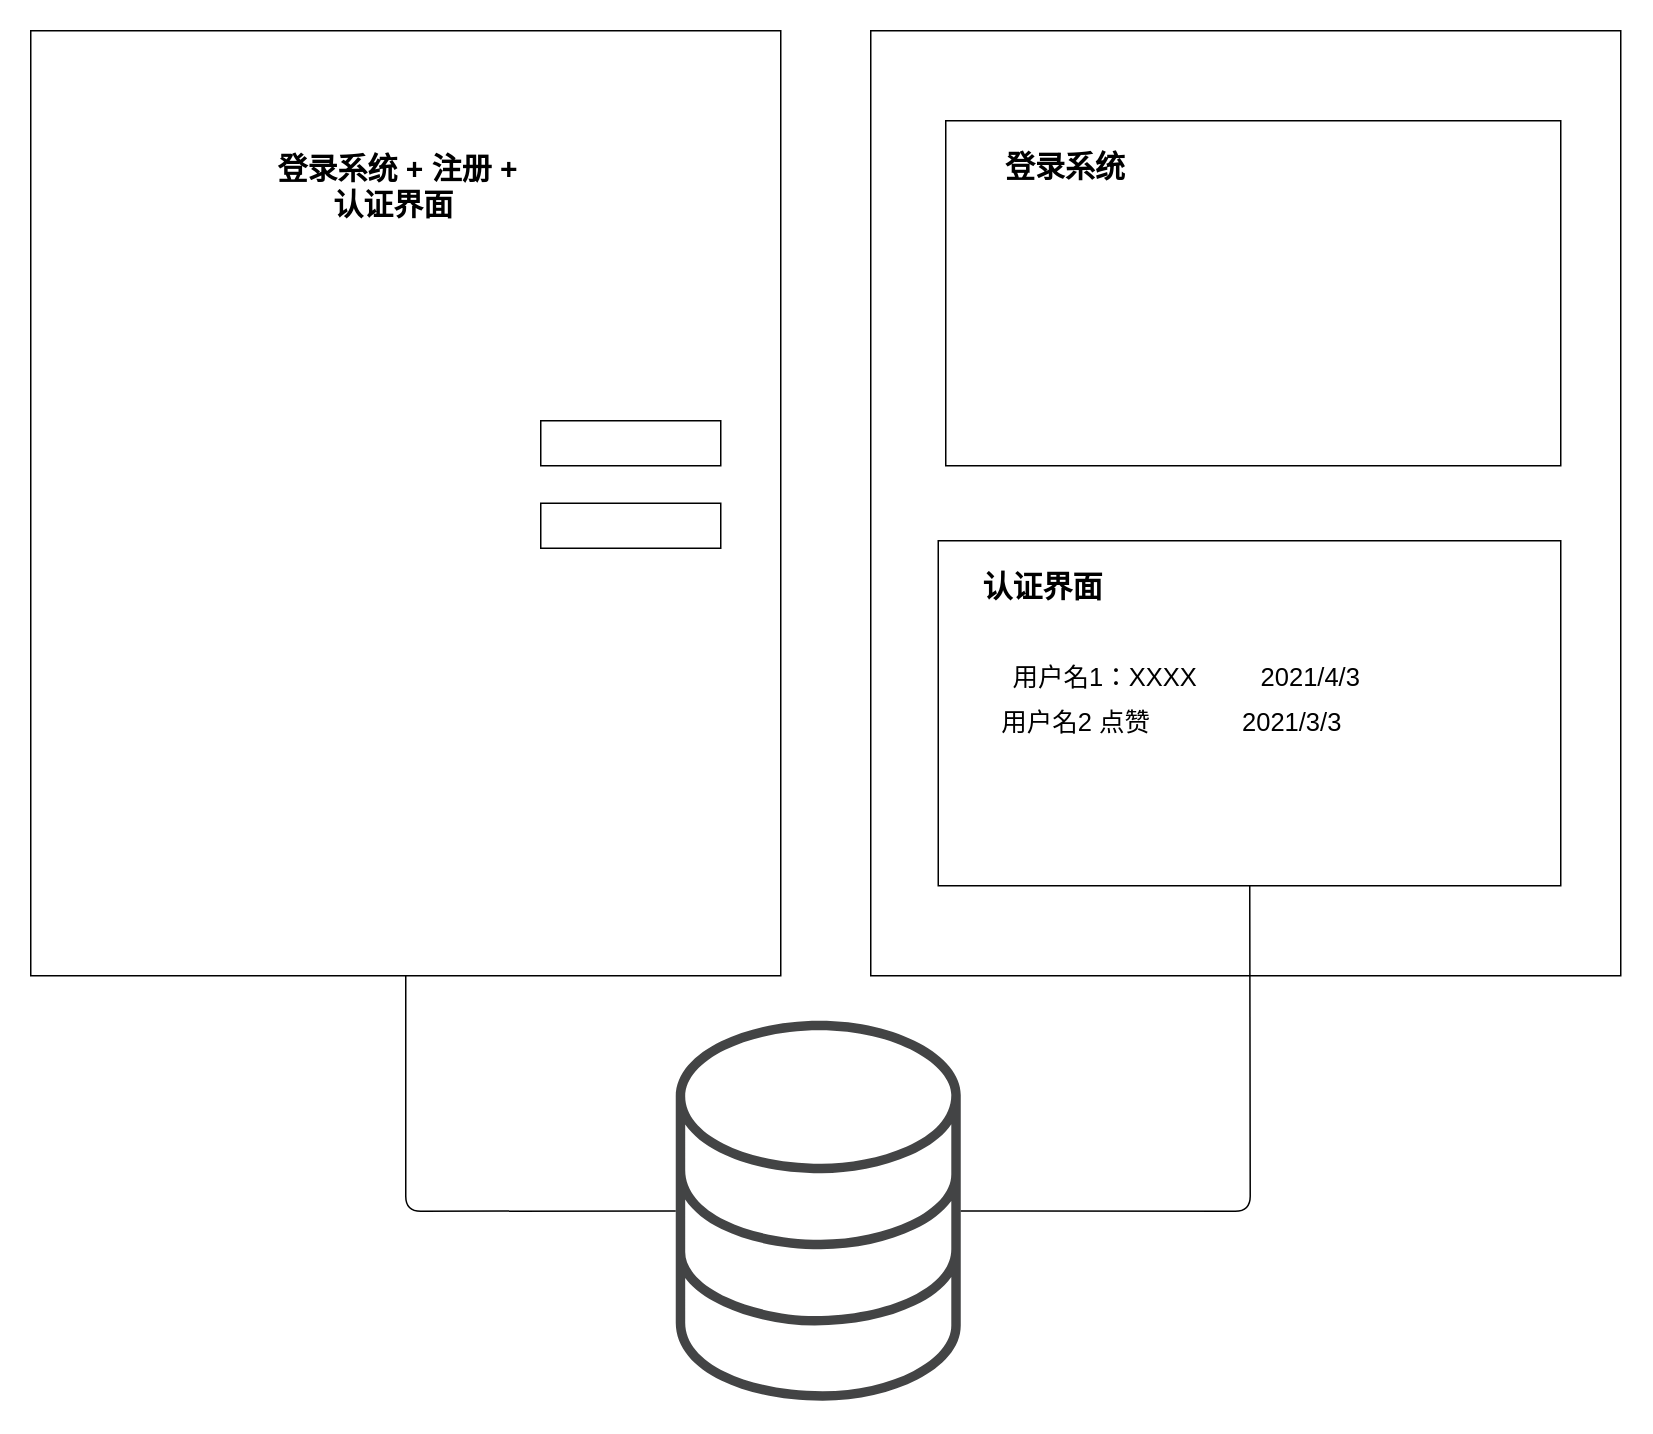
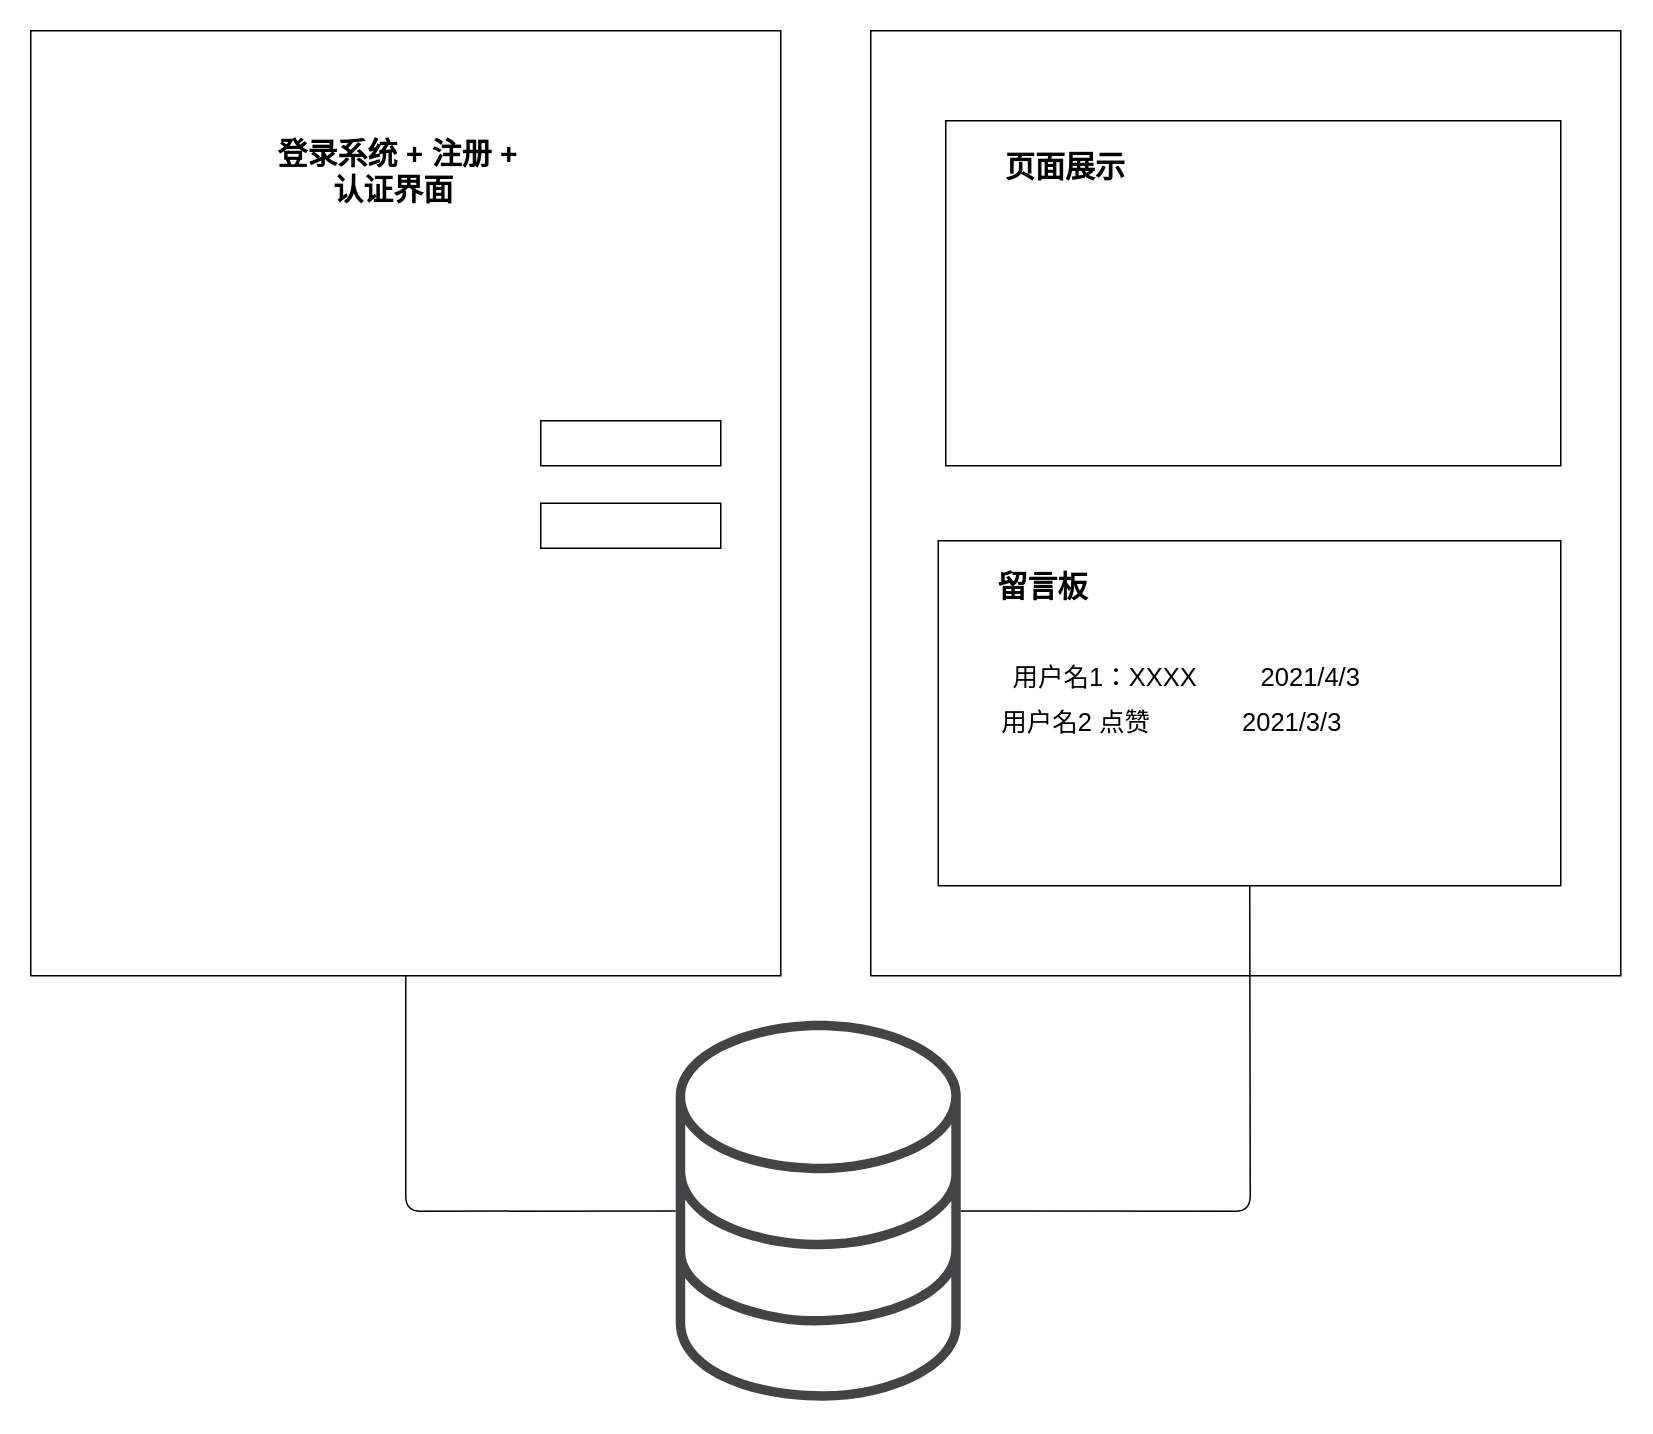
(1066, 166) -> (1066, 166)
(398, 203) -> (398, 188)
(1043, 586) -> (1043, 586)
